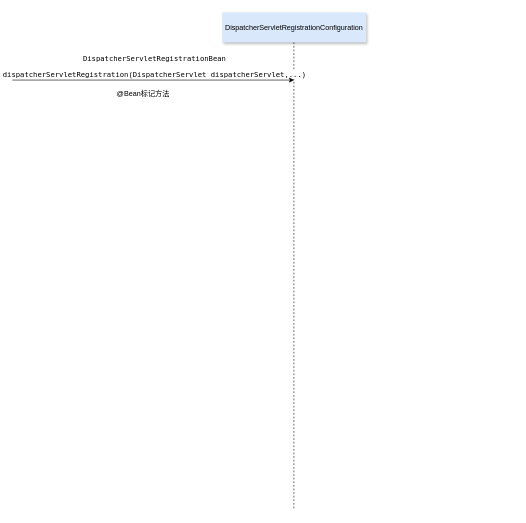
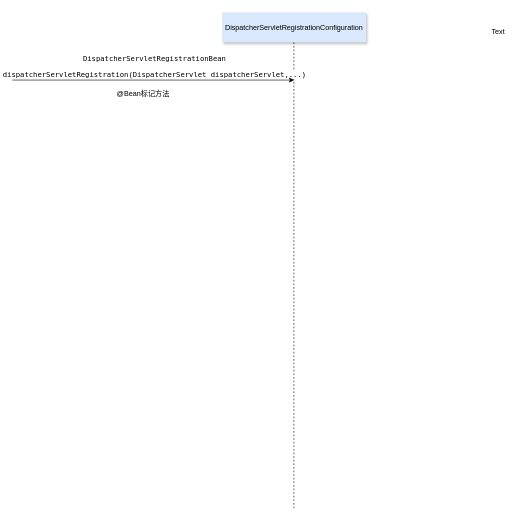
none -> (498, 32)
